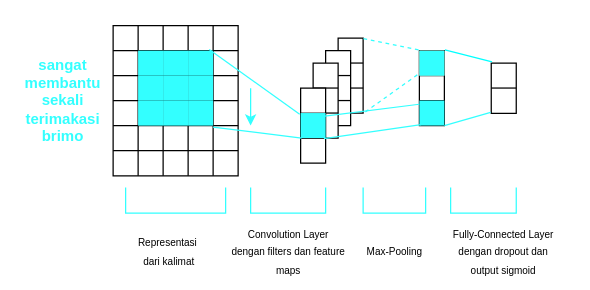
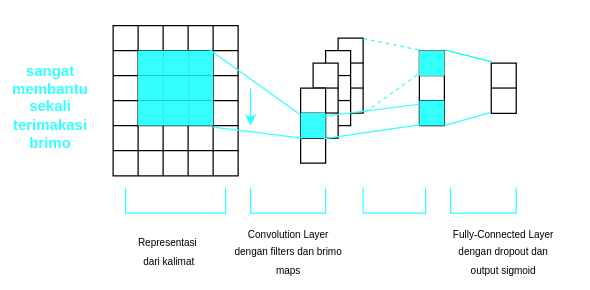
(63, 101) -> (51, 107)
(289, 251) -> (289, 251)
(394, 251) -> none
